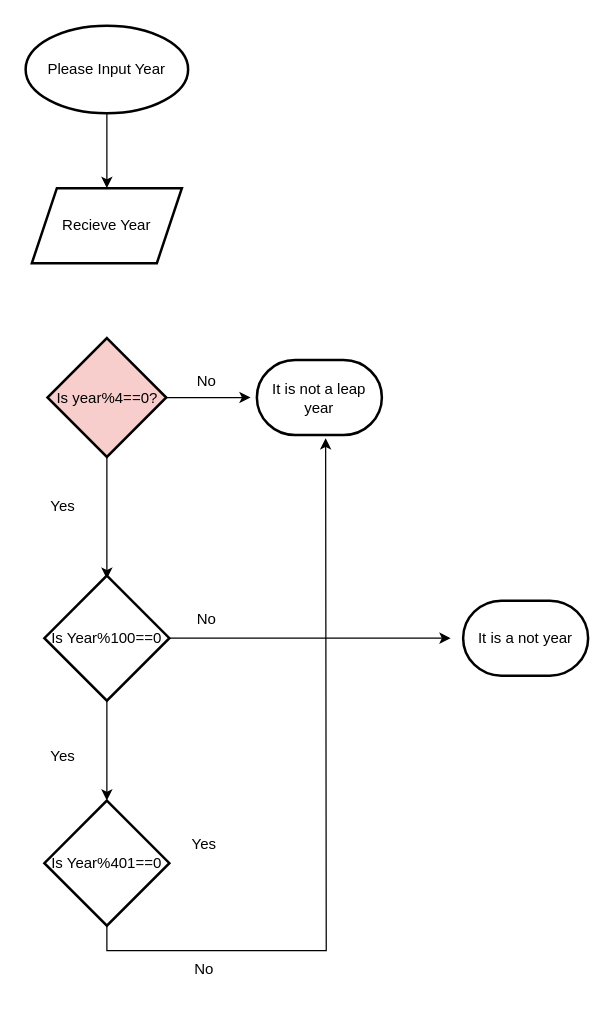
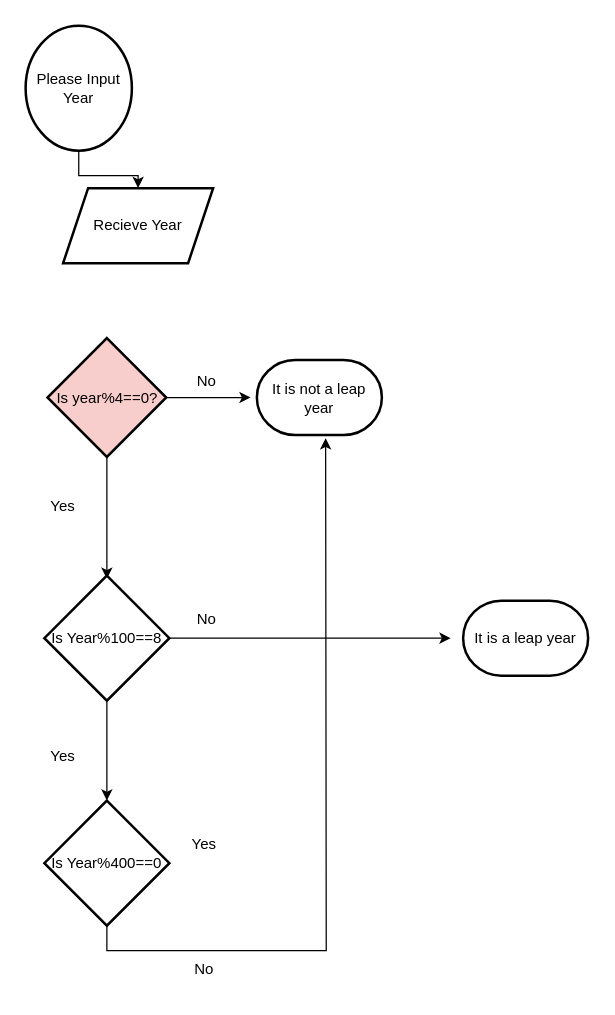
(107, 69) -> (79, 88)
(107, 226) -> (138, 226)
(107, 638) -> (107, 638)
(526, 638) -> (526, 638)
(107, 863) -> (107, 863)
